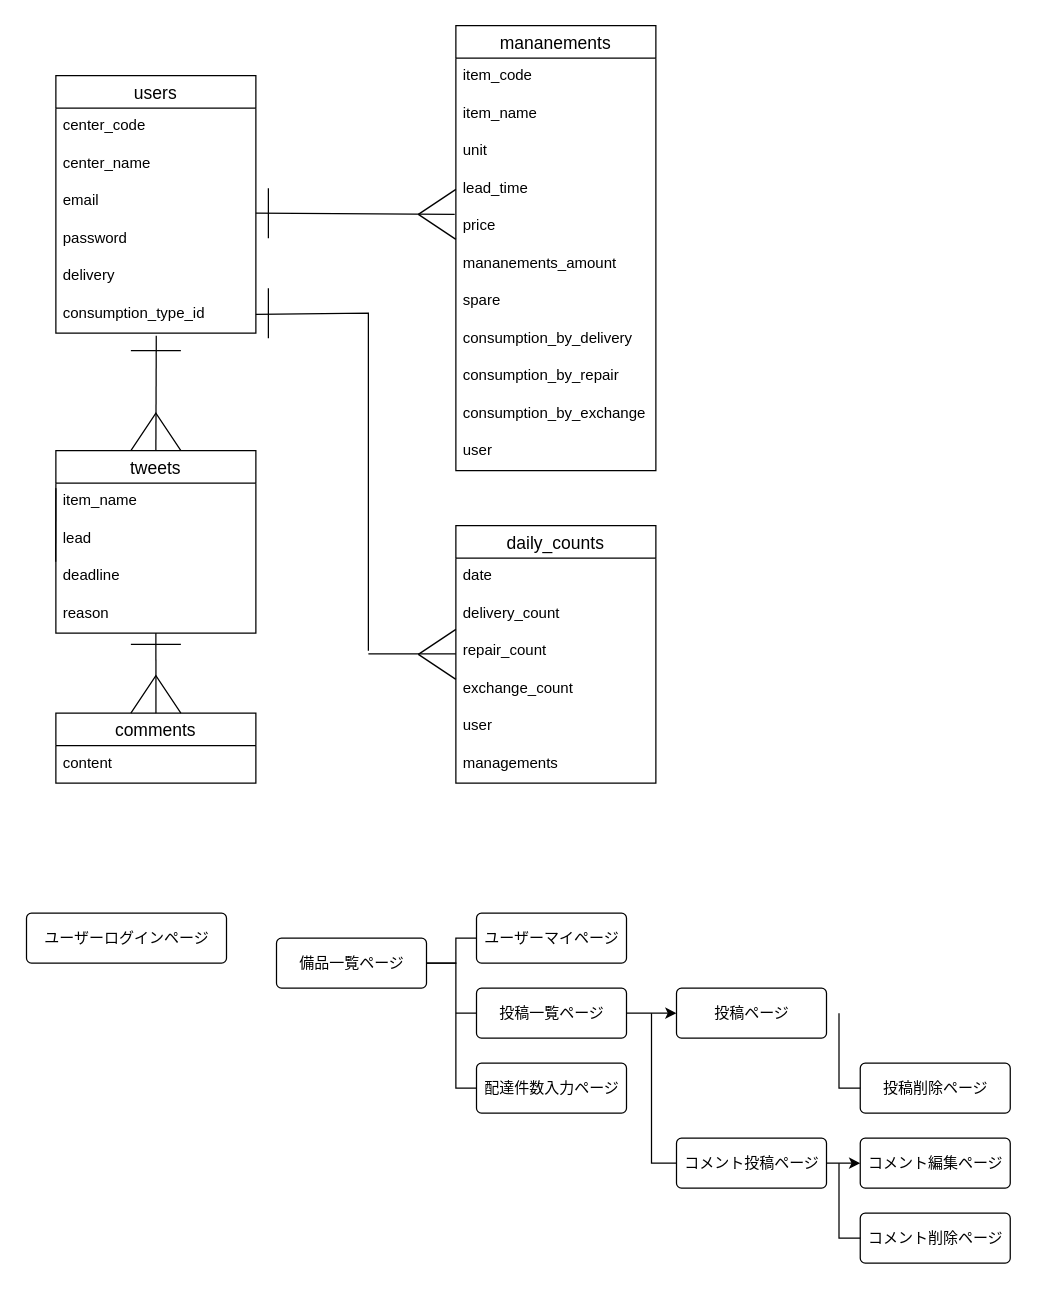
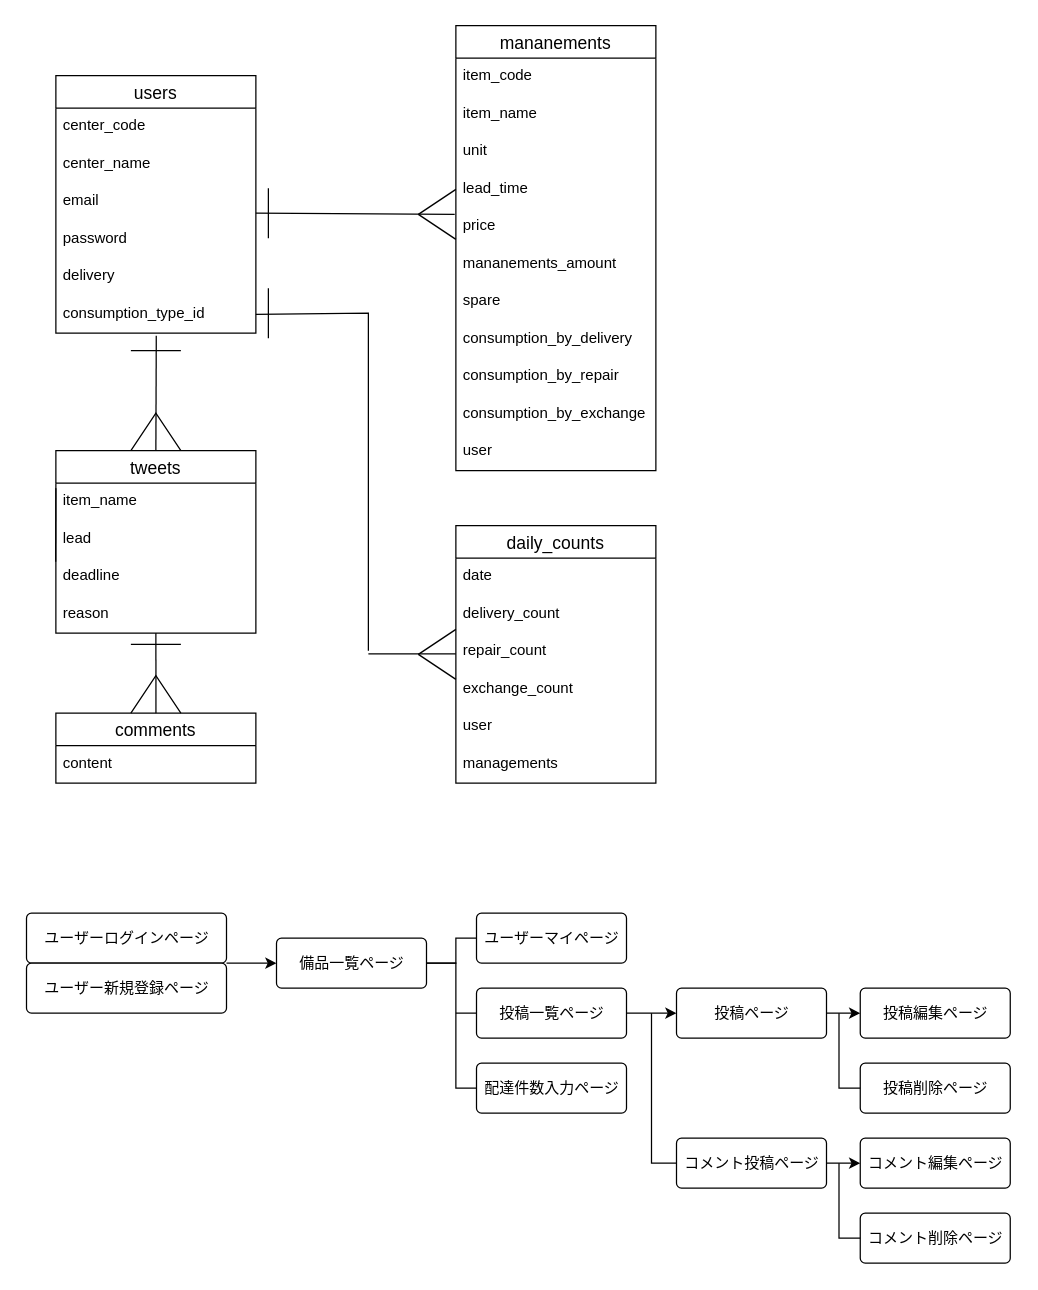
none -> (247, 963)
none -> (126, 988)
none -> (841, 1013)
none -> (935, 1013)
